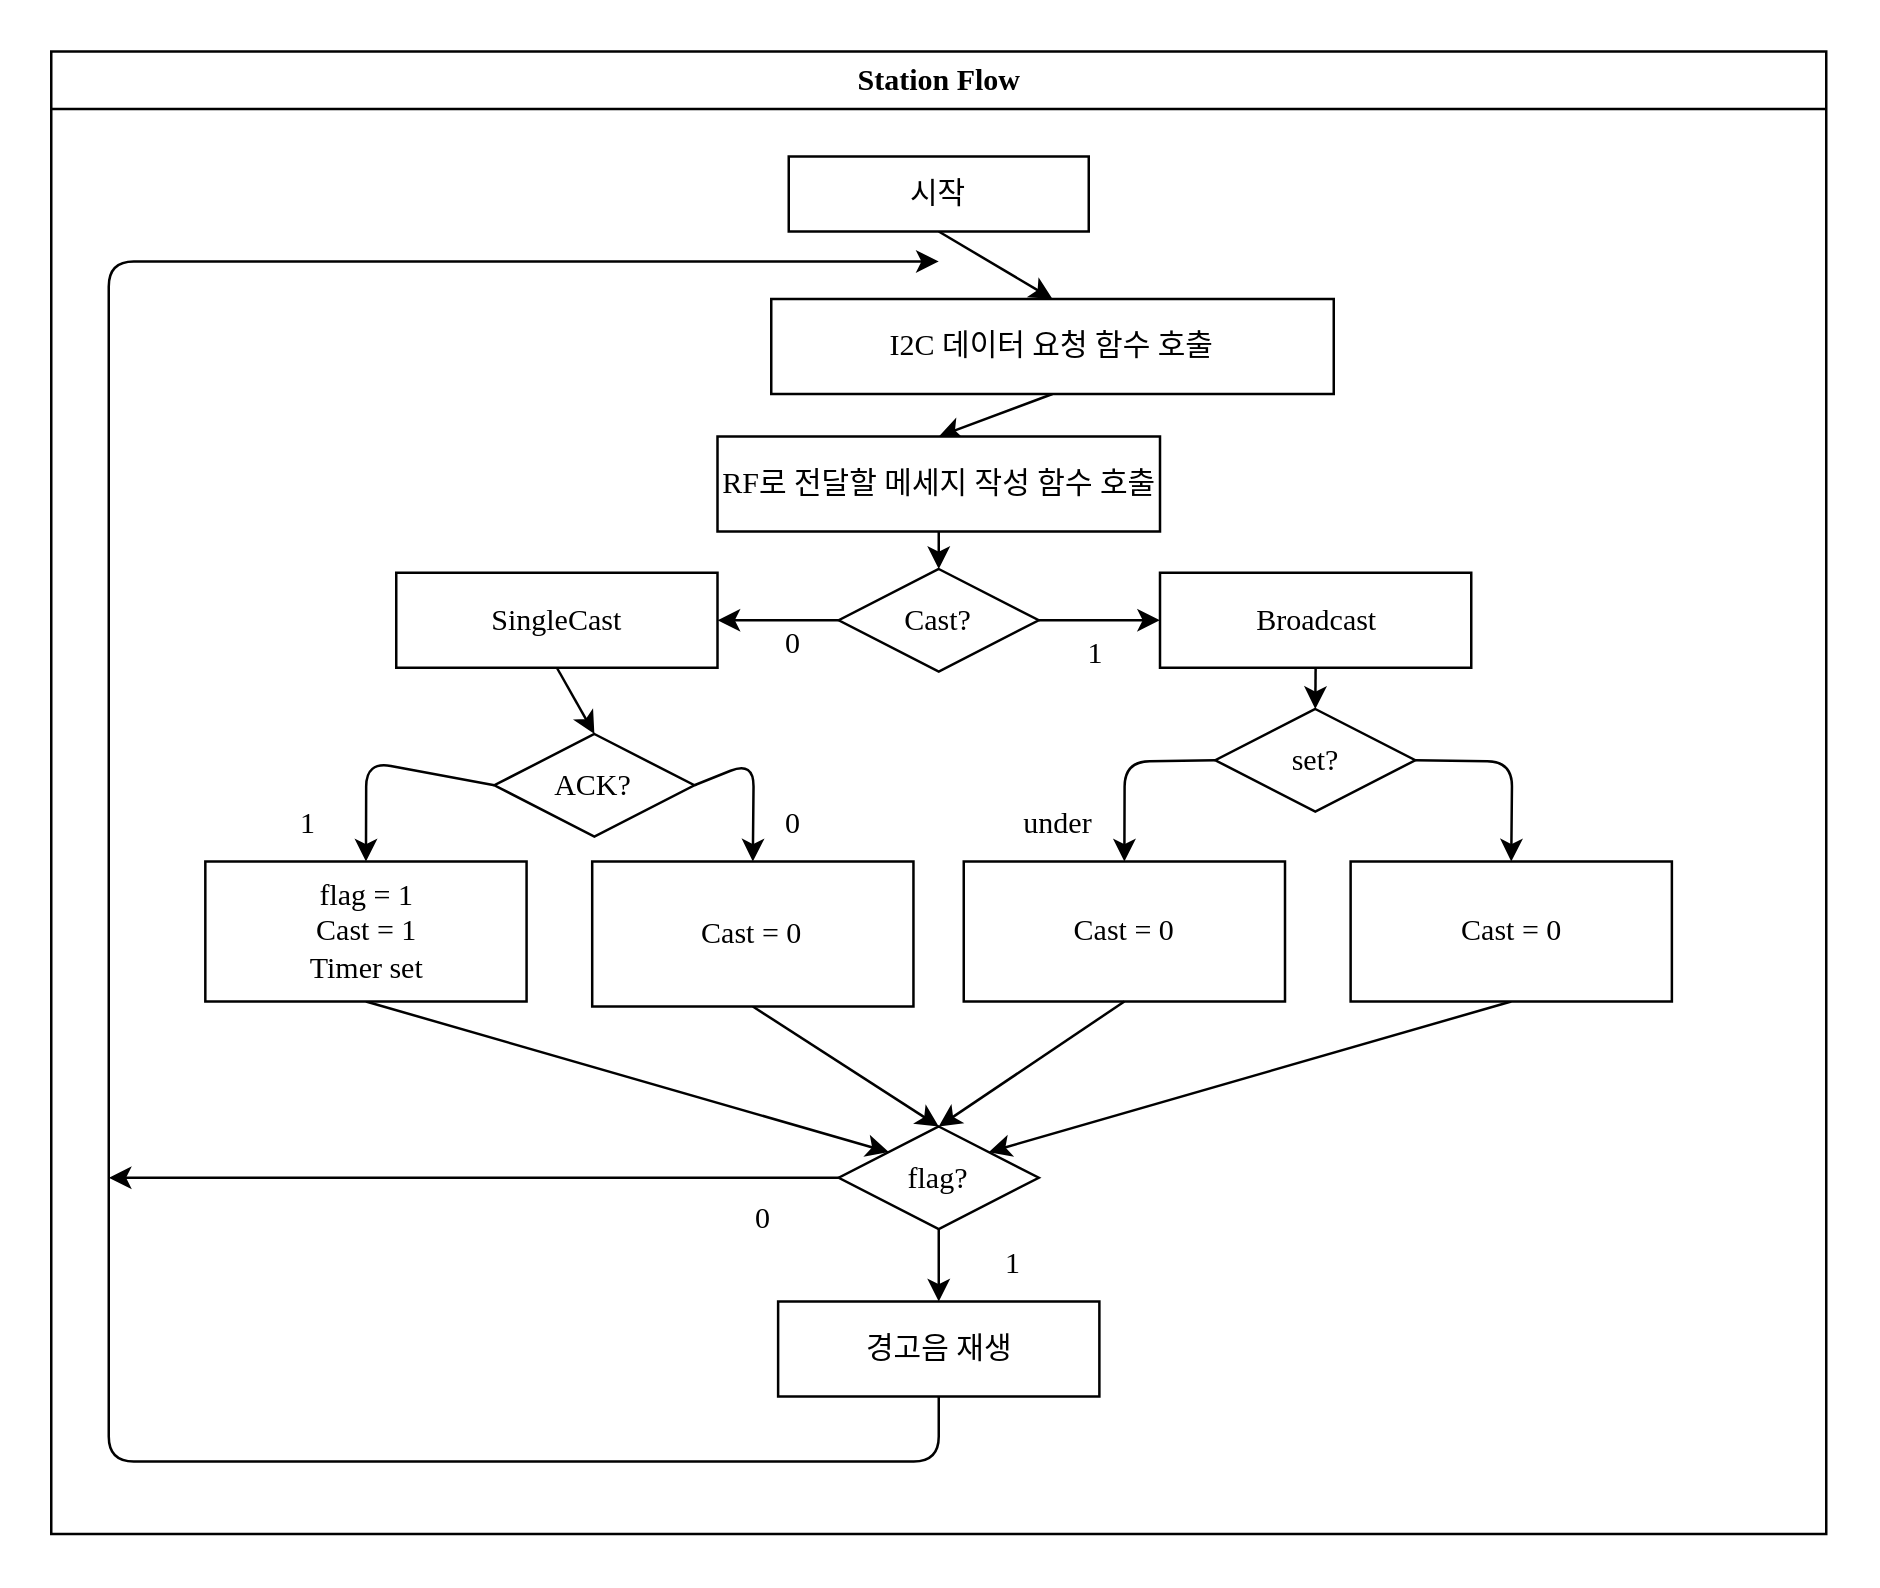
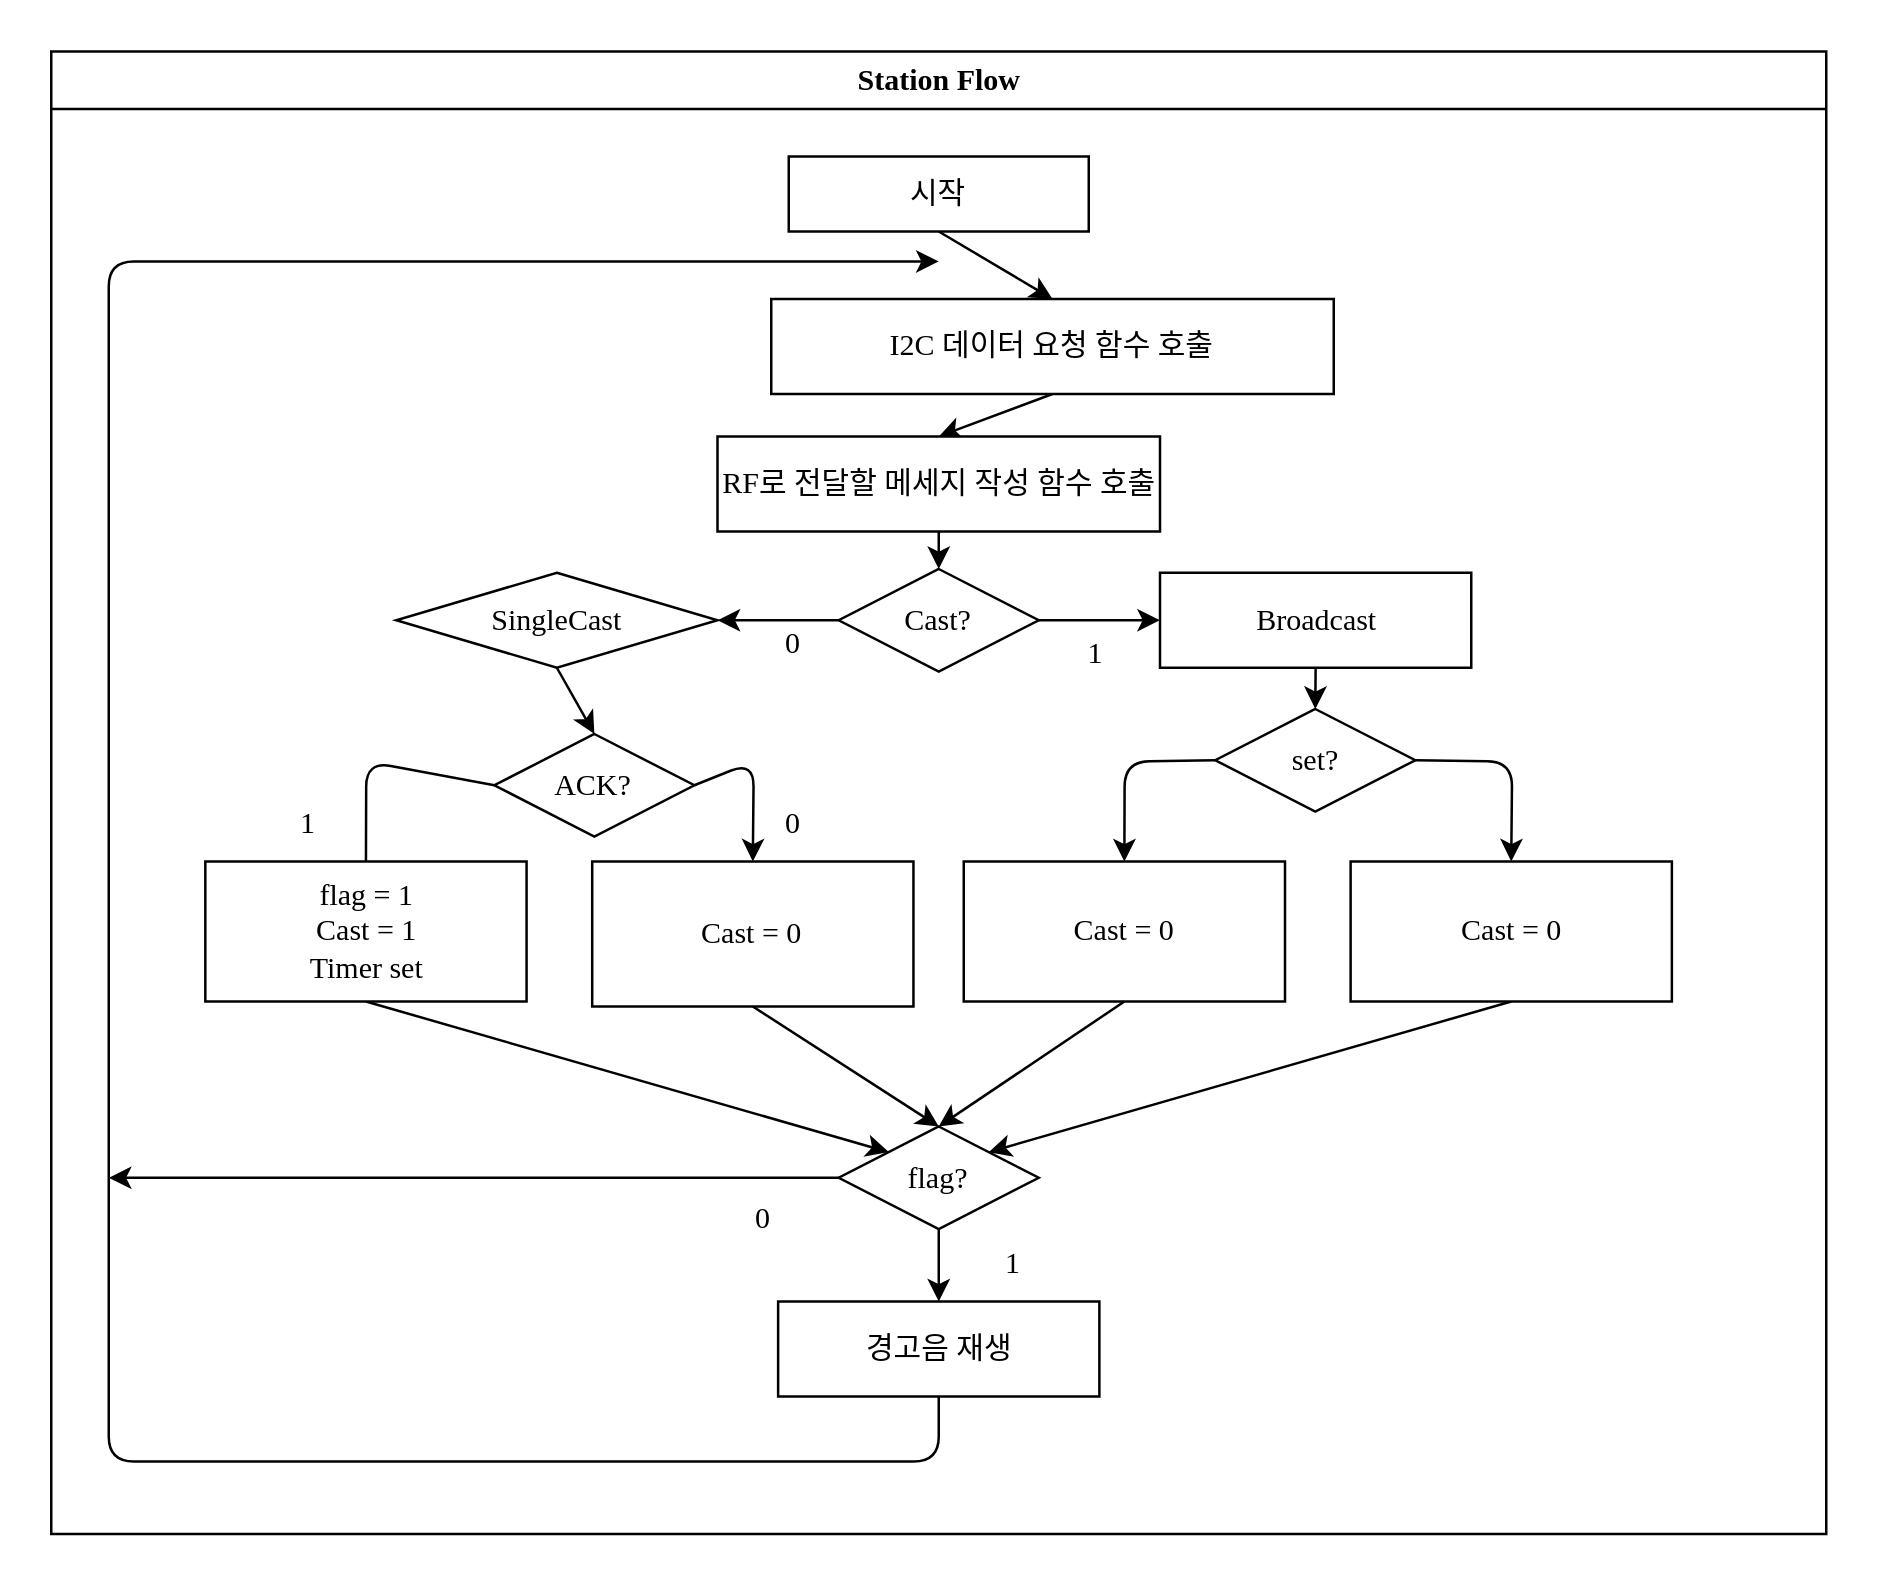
(557, 620) -> (557, 620)
(1059, 824) -> none
(366, 843) -> (366, 850)
